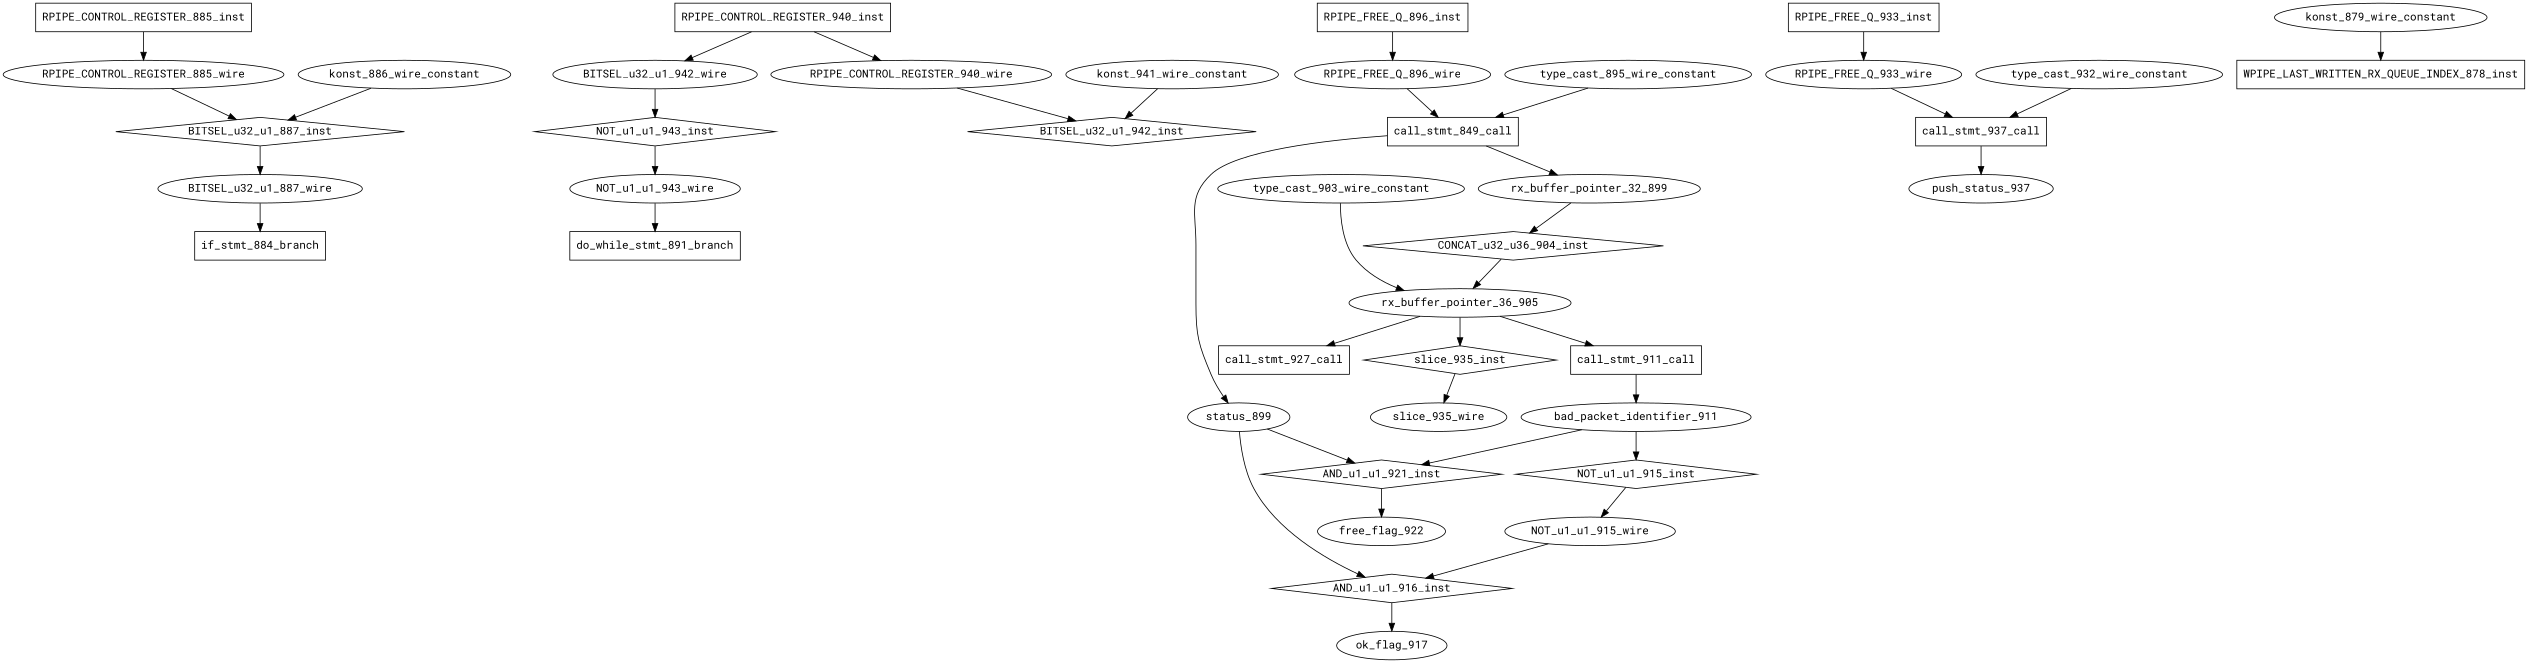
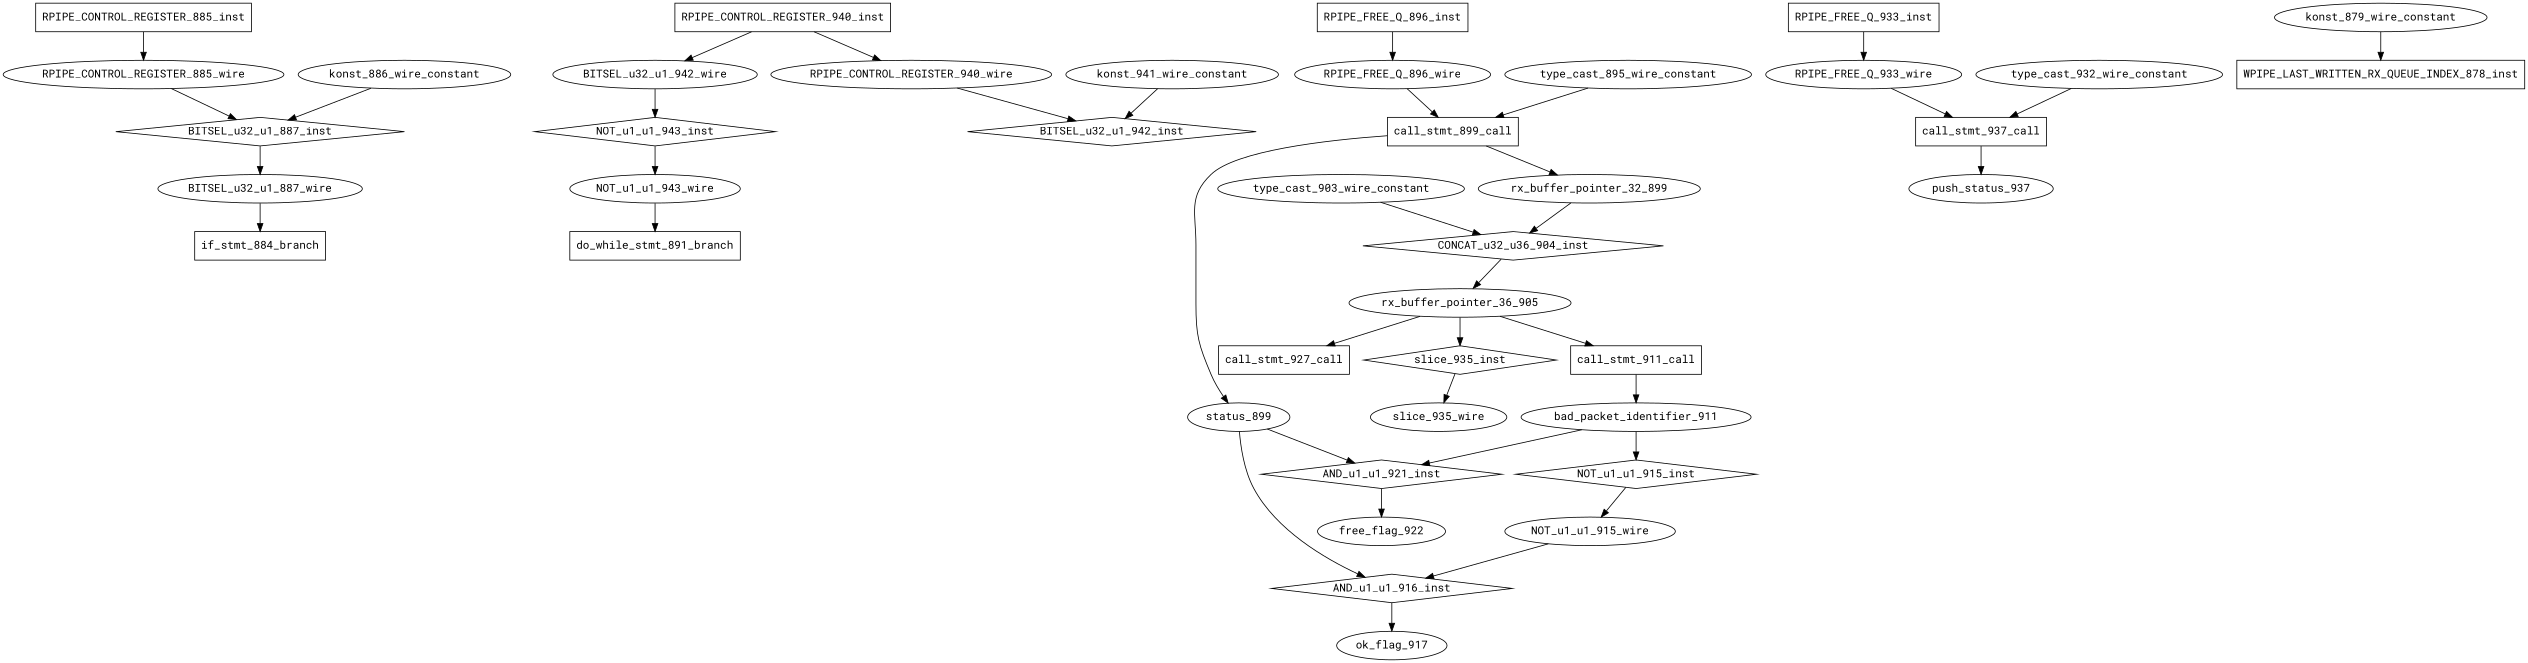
(1453, 132) -> (1453, 132)
(1353, 256) -> (1427, 217)
